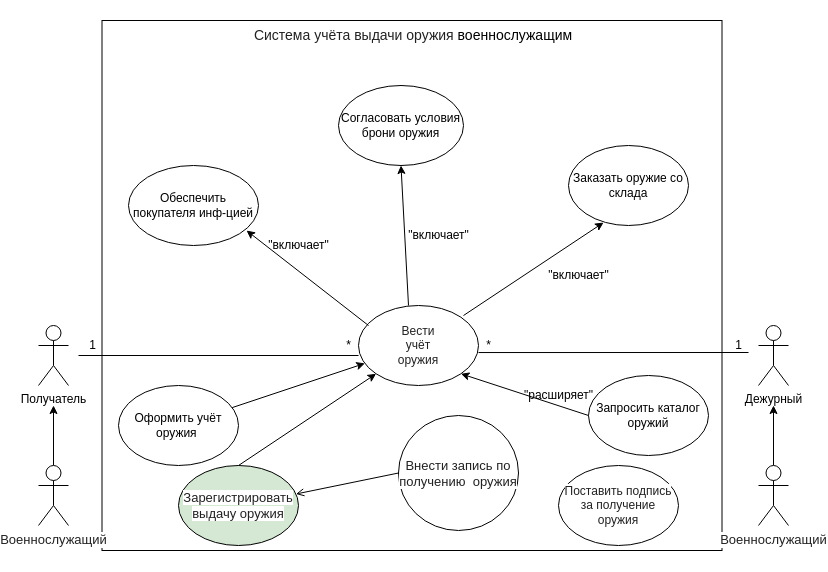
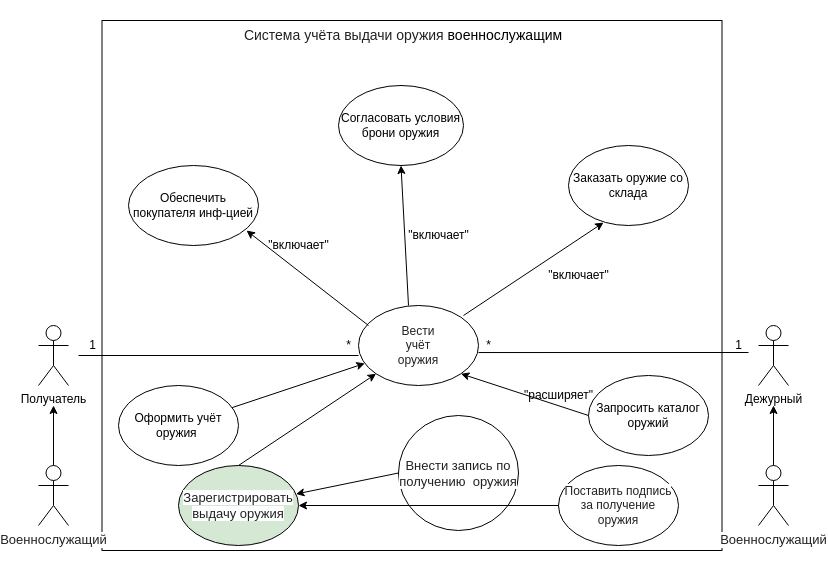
(414, 36) -> (404, 36)
(302, 493) -> (304, 492)
none -> (432, 506)
